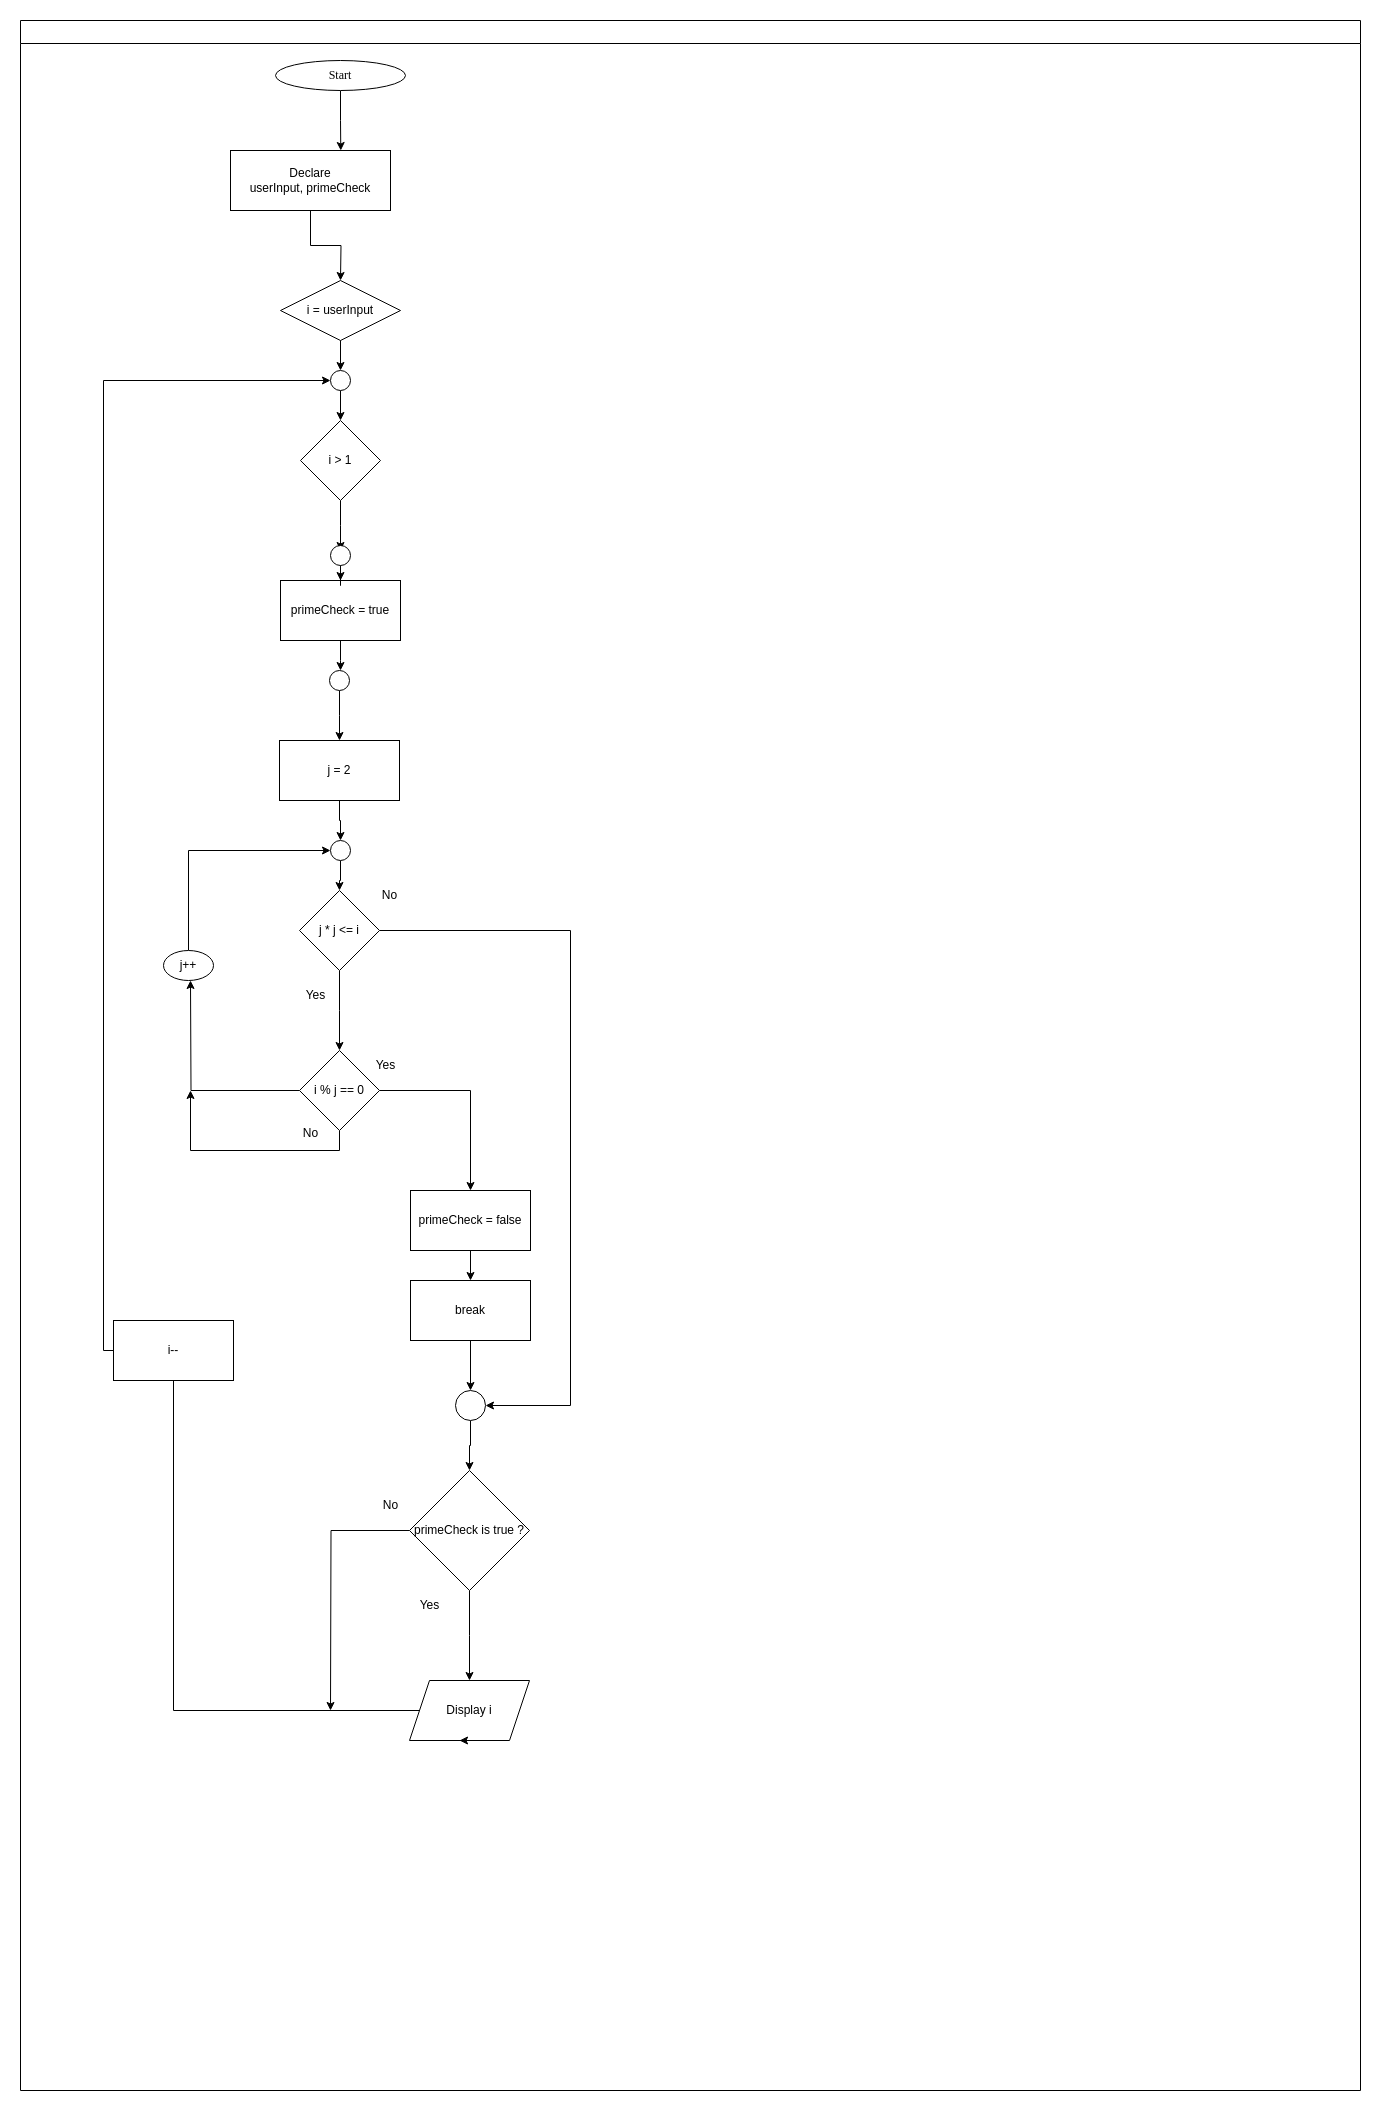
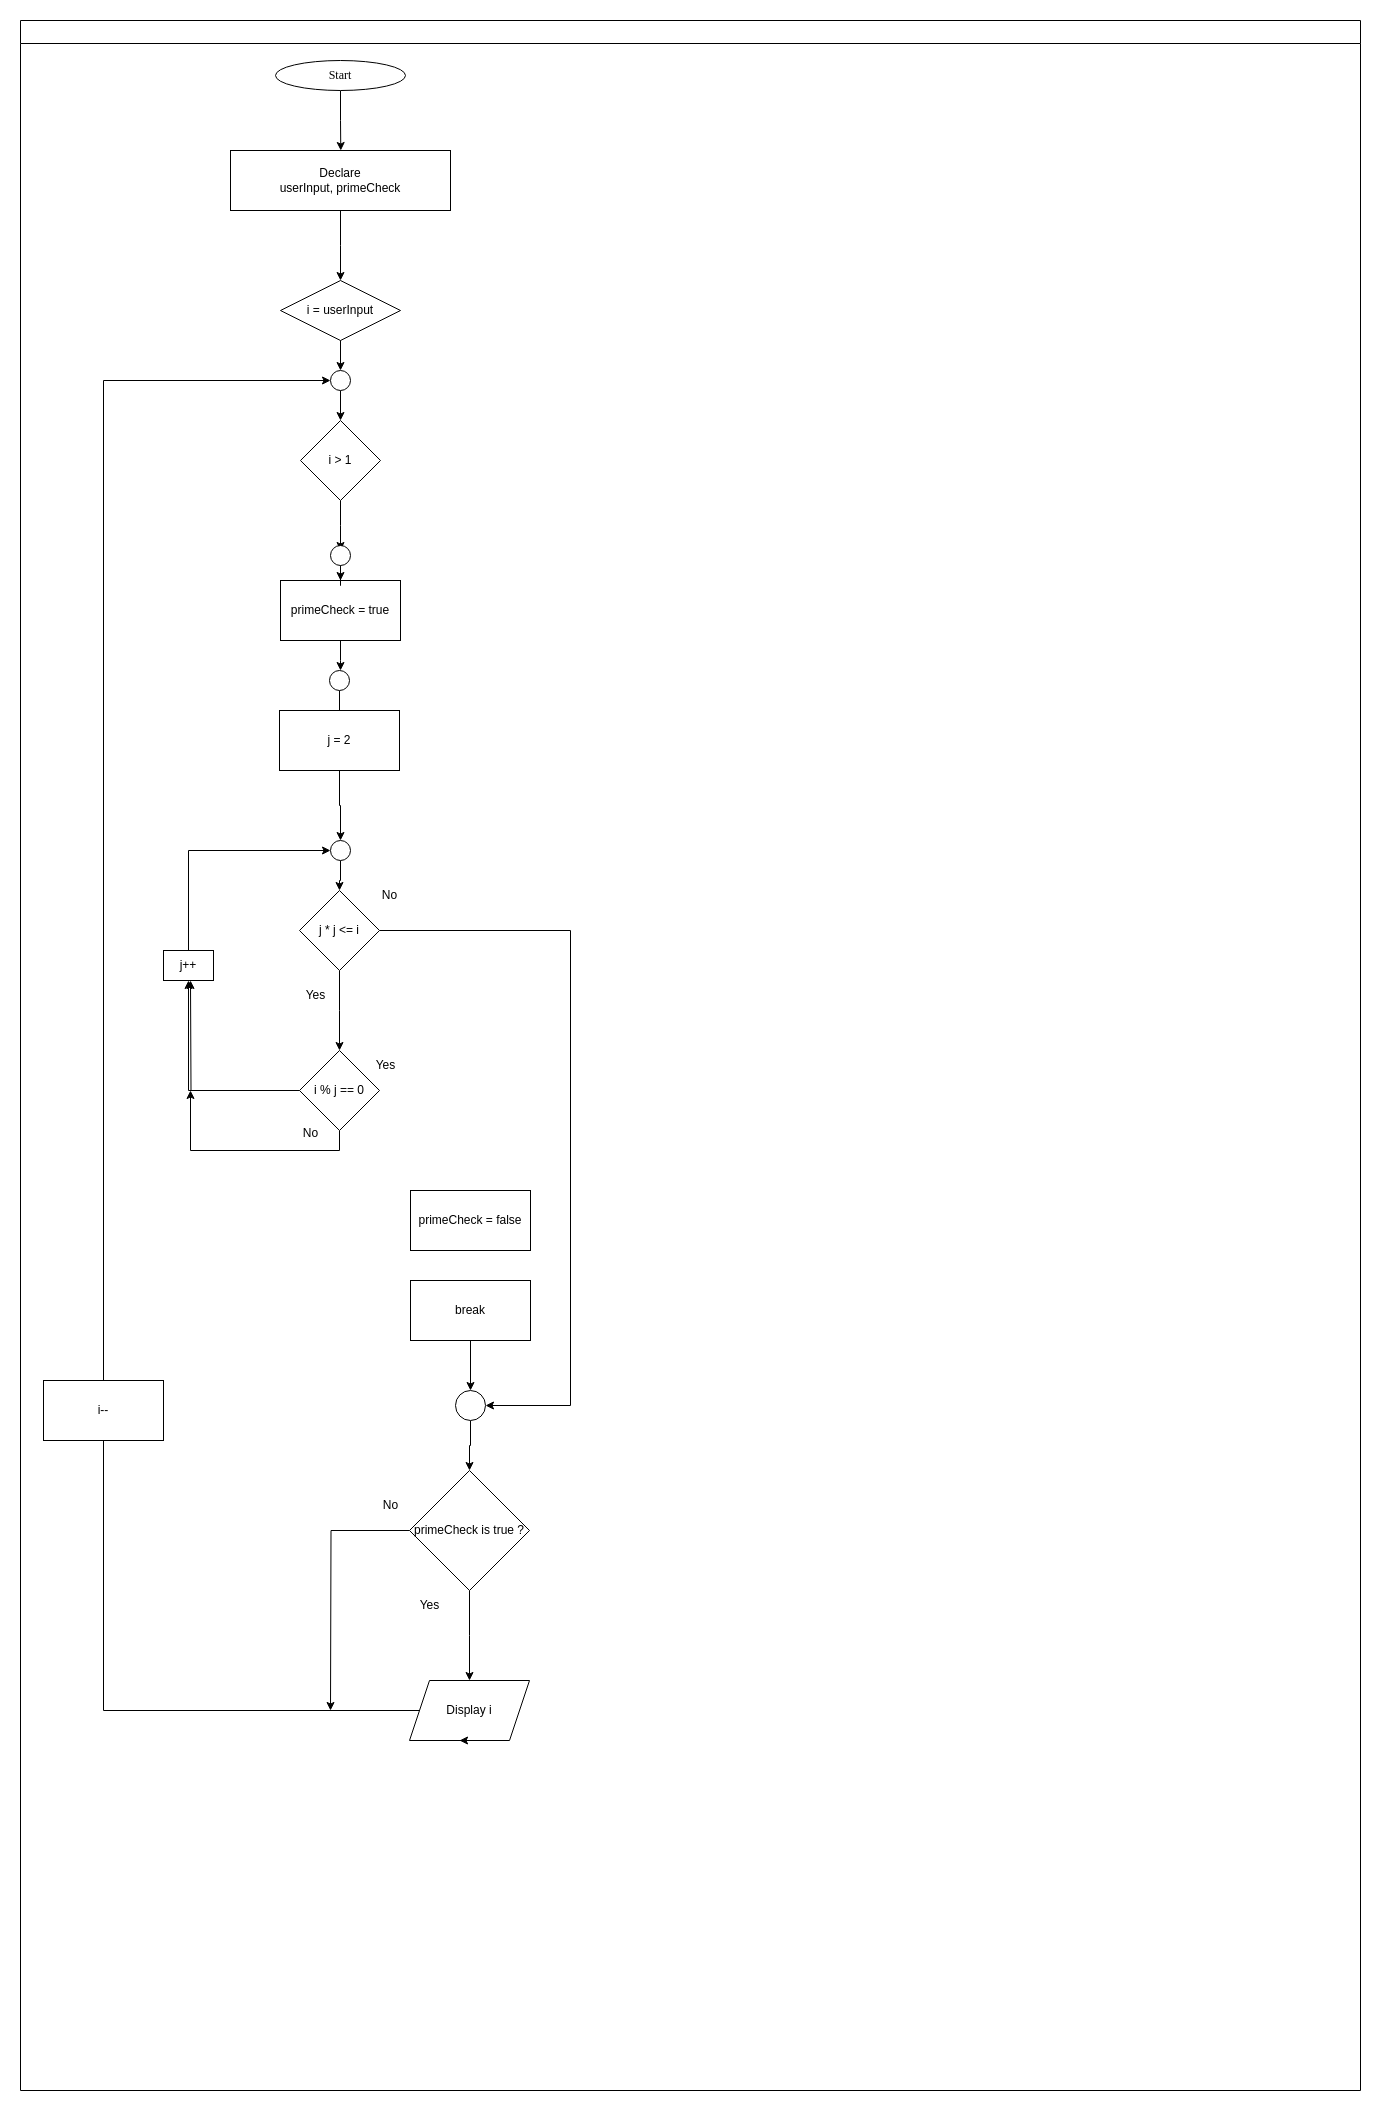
(311, 181) -> (341, 181)
(340, 771) -> (340, 741)
(189, 966) -> (189, 966)
(471, 1092) -> (189, 1039)
(471, 1270) -> none
(174, 1351) -> (104, 1411)
